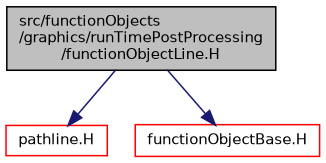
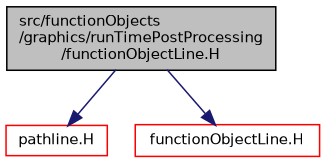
(227, 141) -> (227, 141)
